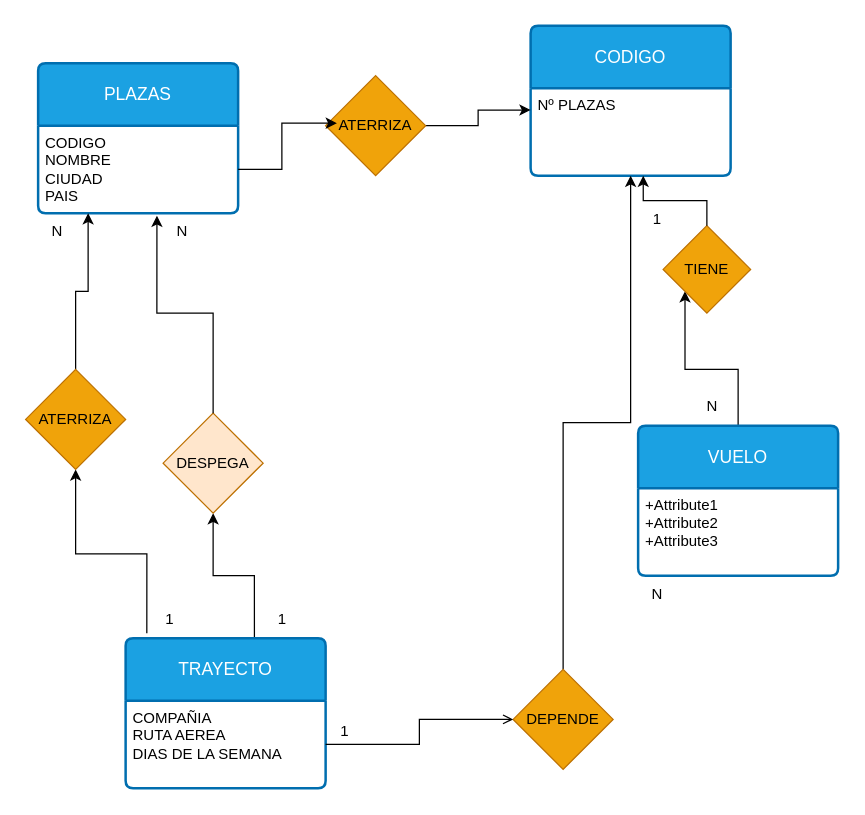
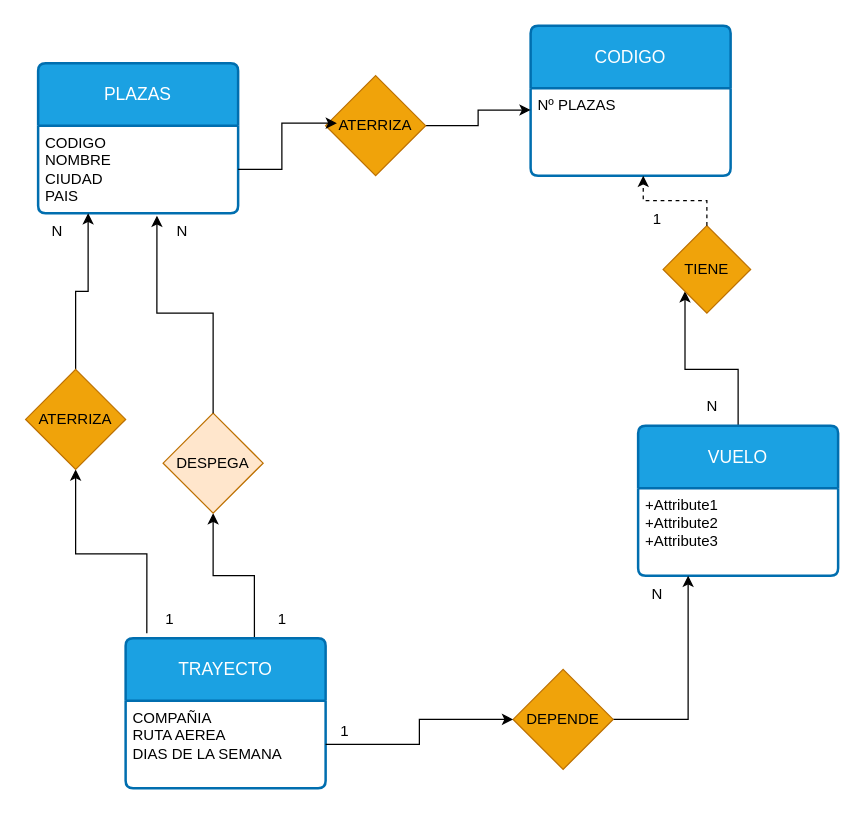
(678, 201) -> (678, 201)
(592, 423) -> (688, 689)
(505, 719) -> (503, 719)
